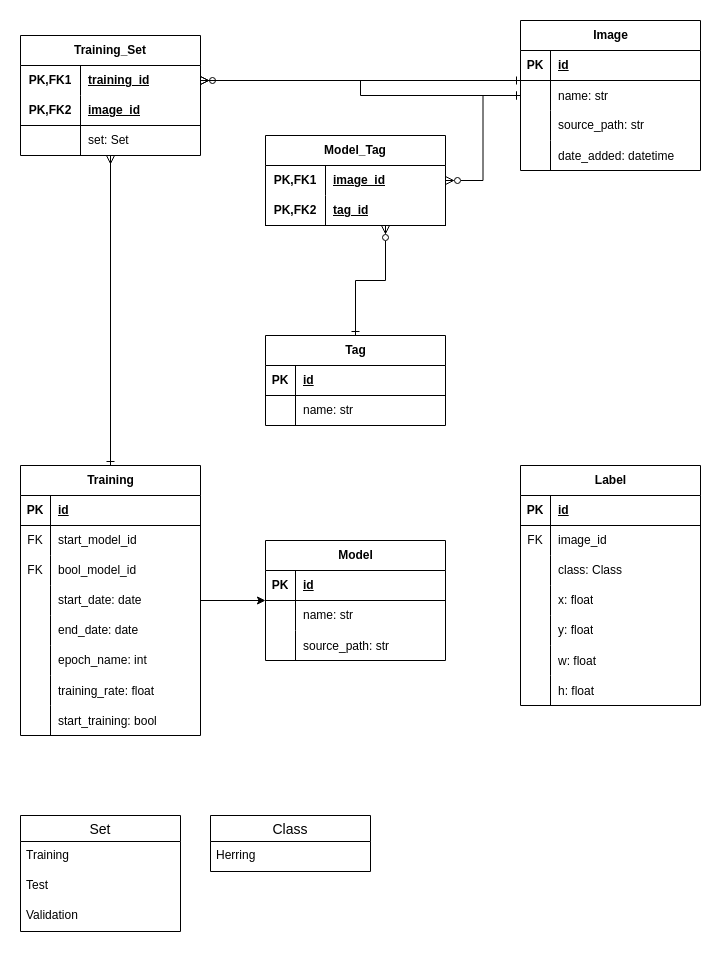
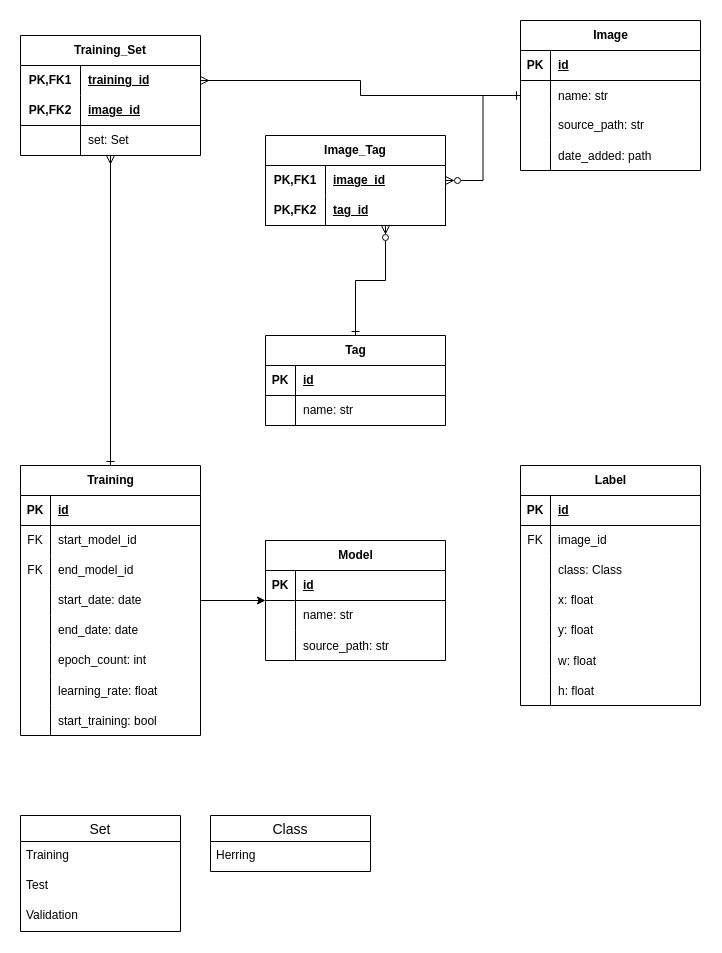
(440, 81) -> none
(356, 151) -> (356, 151)
(621, 156) -> (609, 156)
(98, 571) -> (96, 571)
(104, 661) -> (108, 661)
(117, 691) -> (117, 691)
